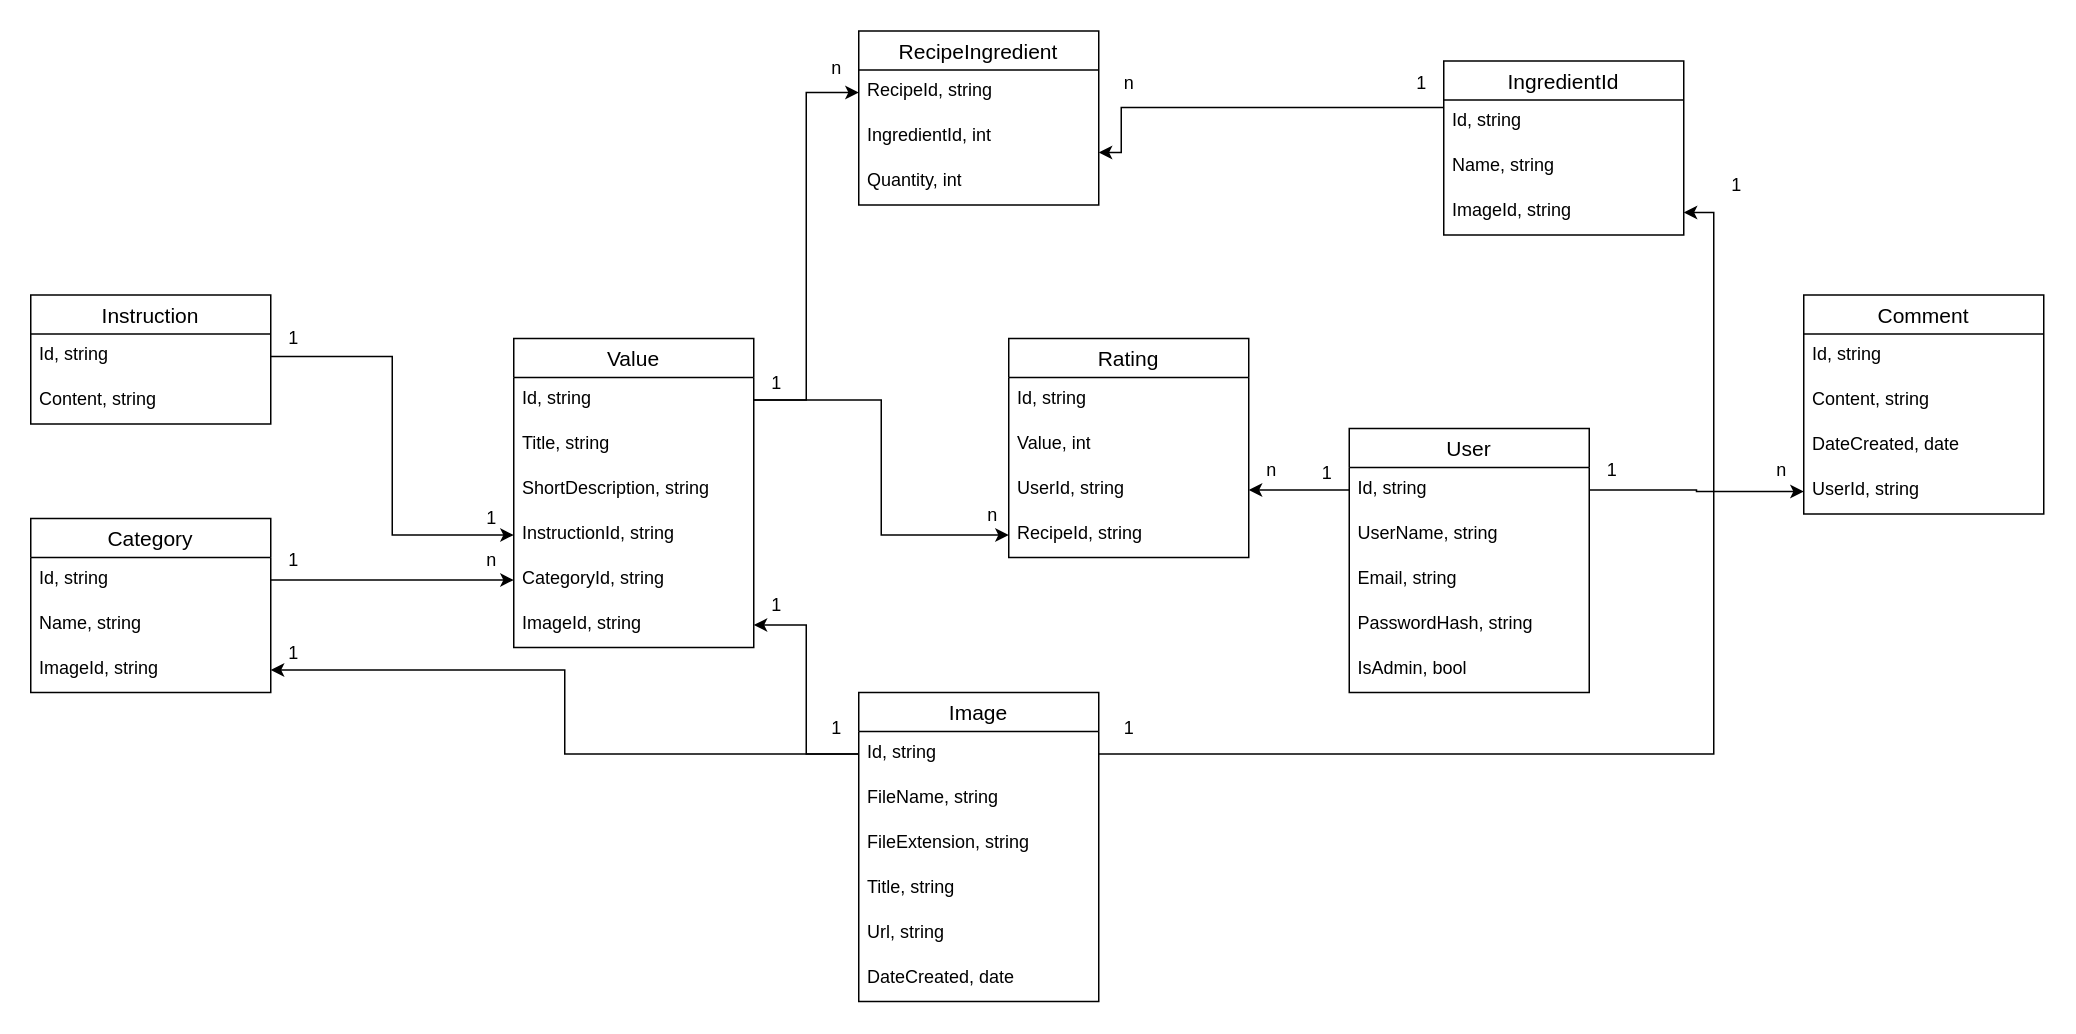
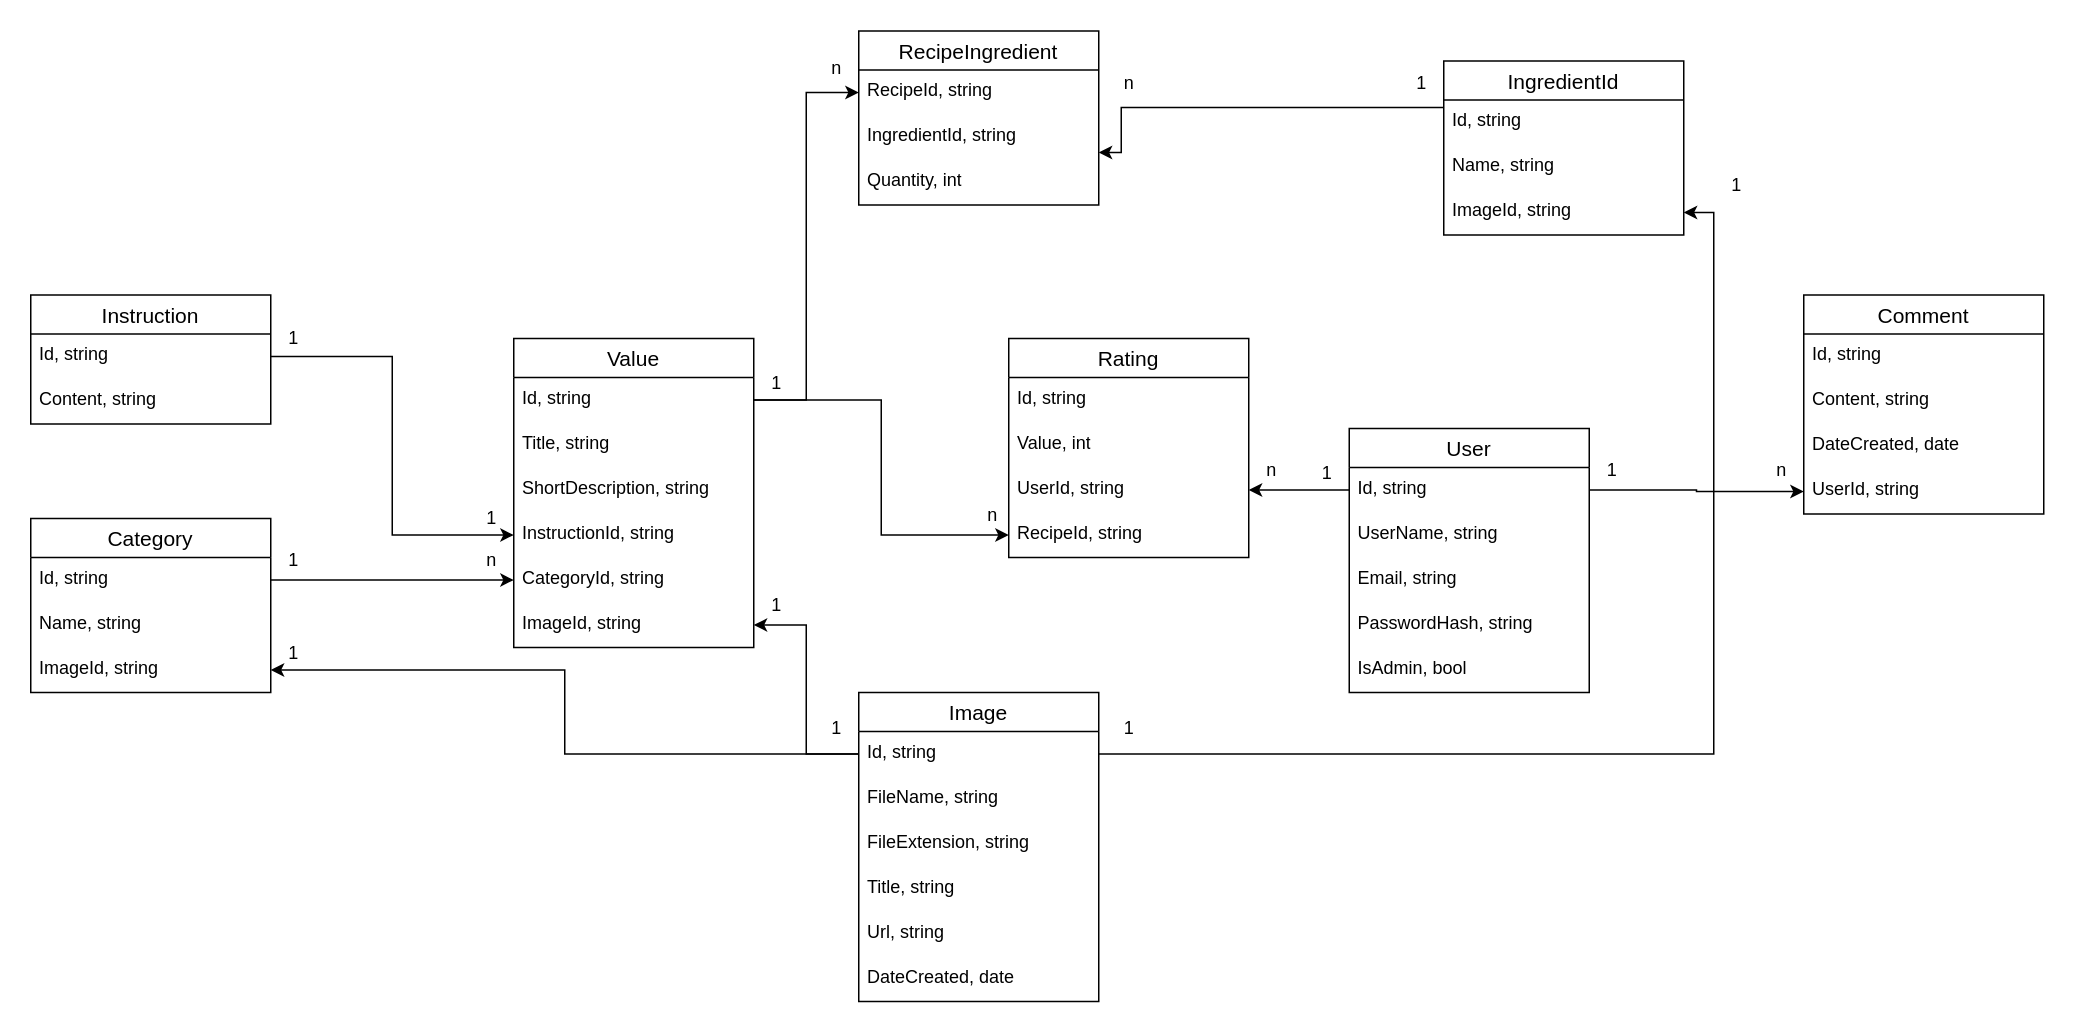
(944, 136) -> (959, 136)
